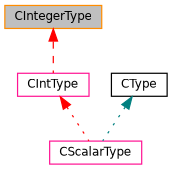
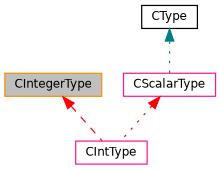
(78, 124) -> (136, 123)
